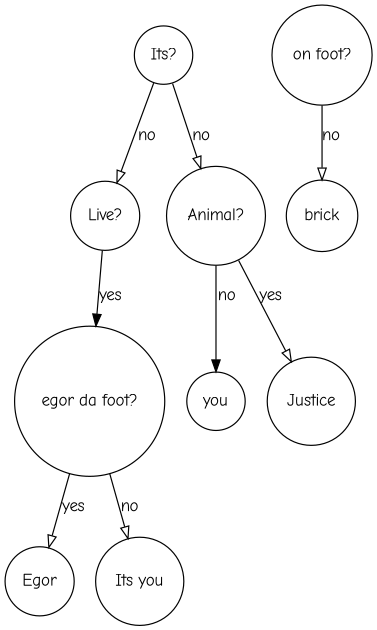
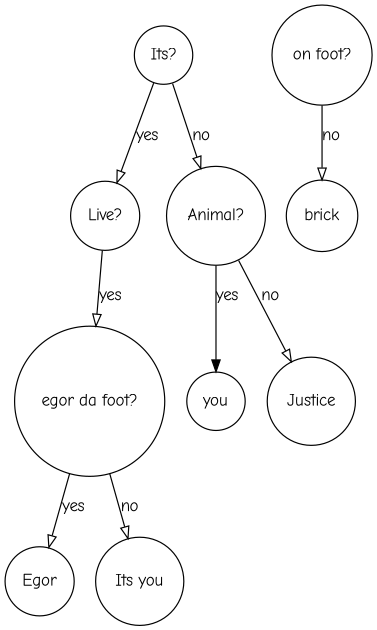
(147, 136) -> (147, 136)
(100, 282) -> (100, 282)
(227, 296) -> (227, 296)
(271, 296) -> (271, 296)
